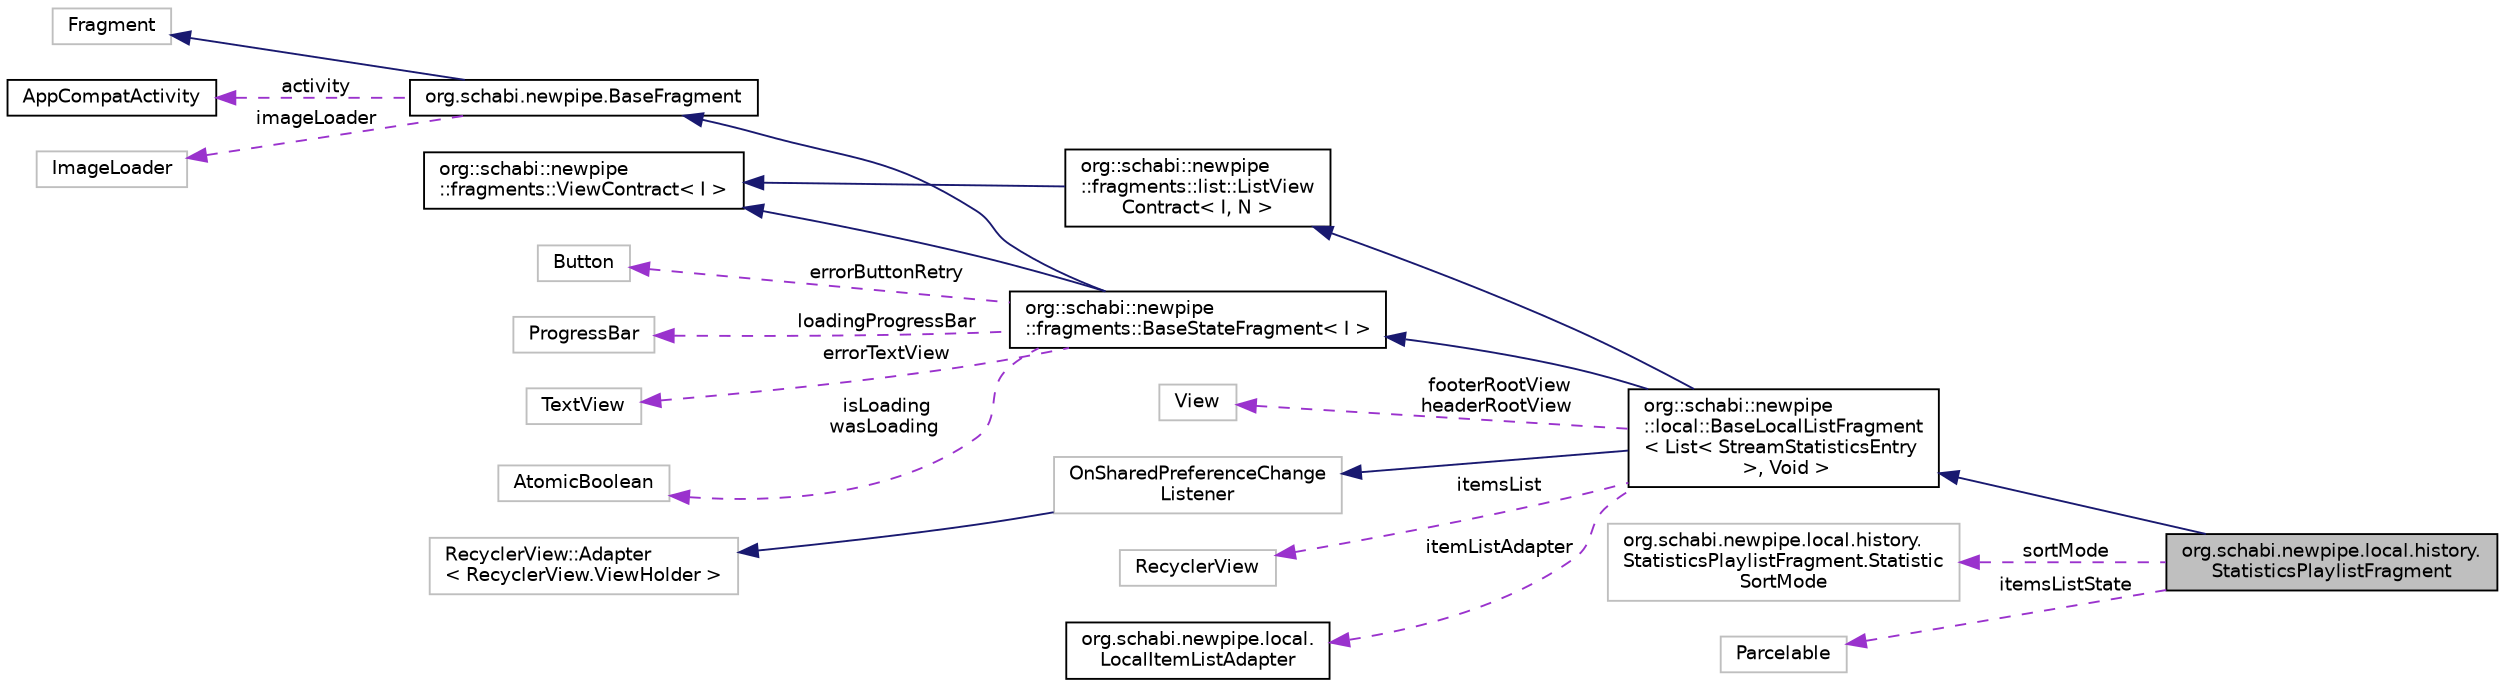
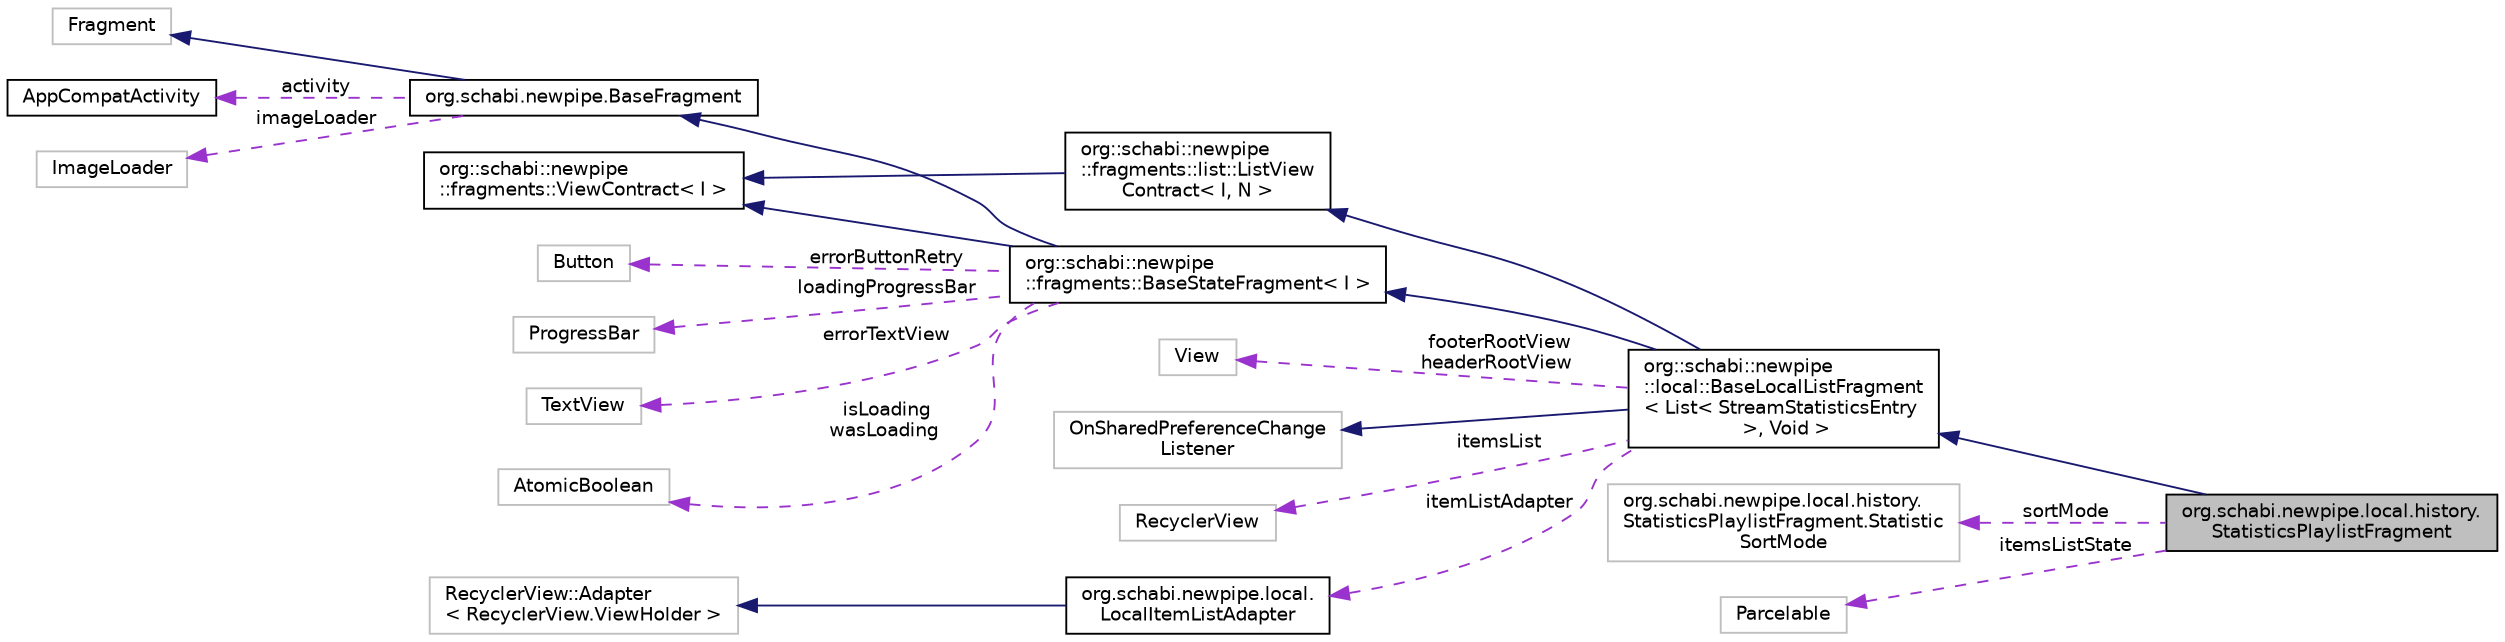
(906, 534) -> (912, 606)
